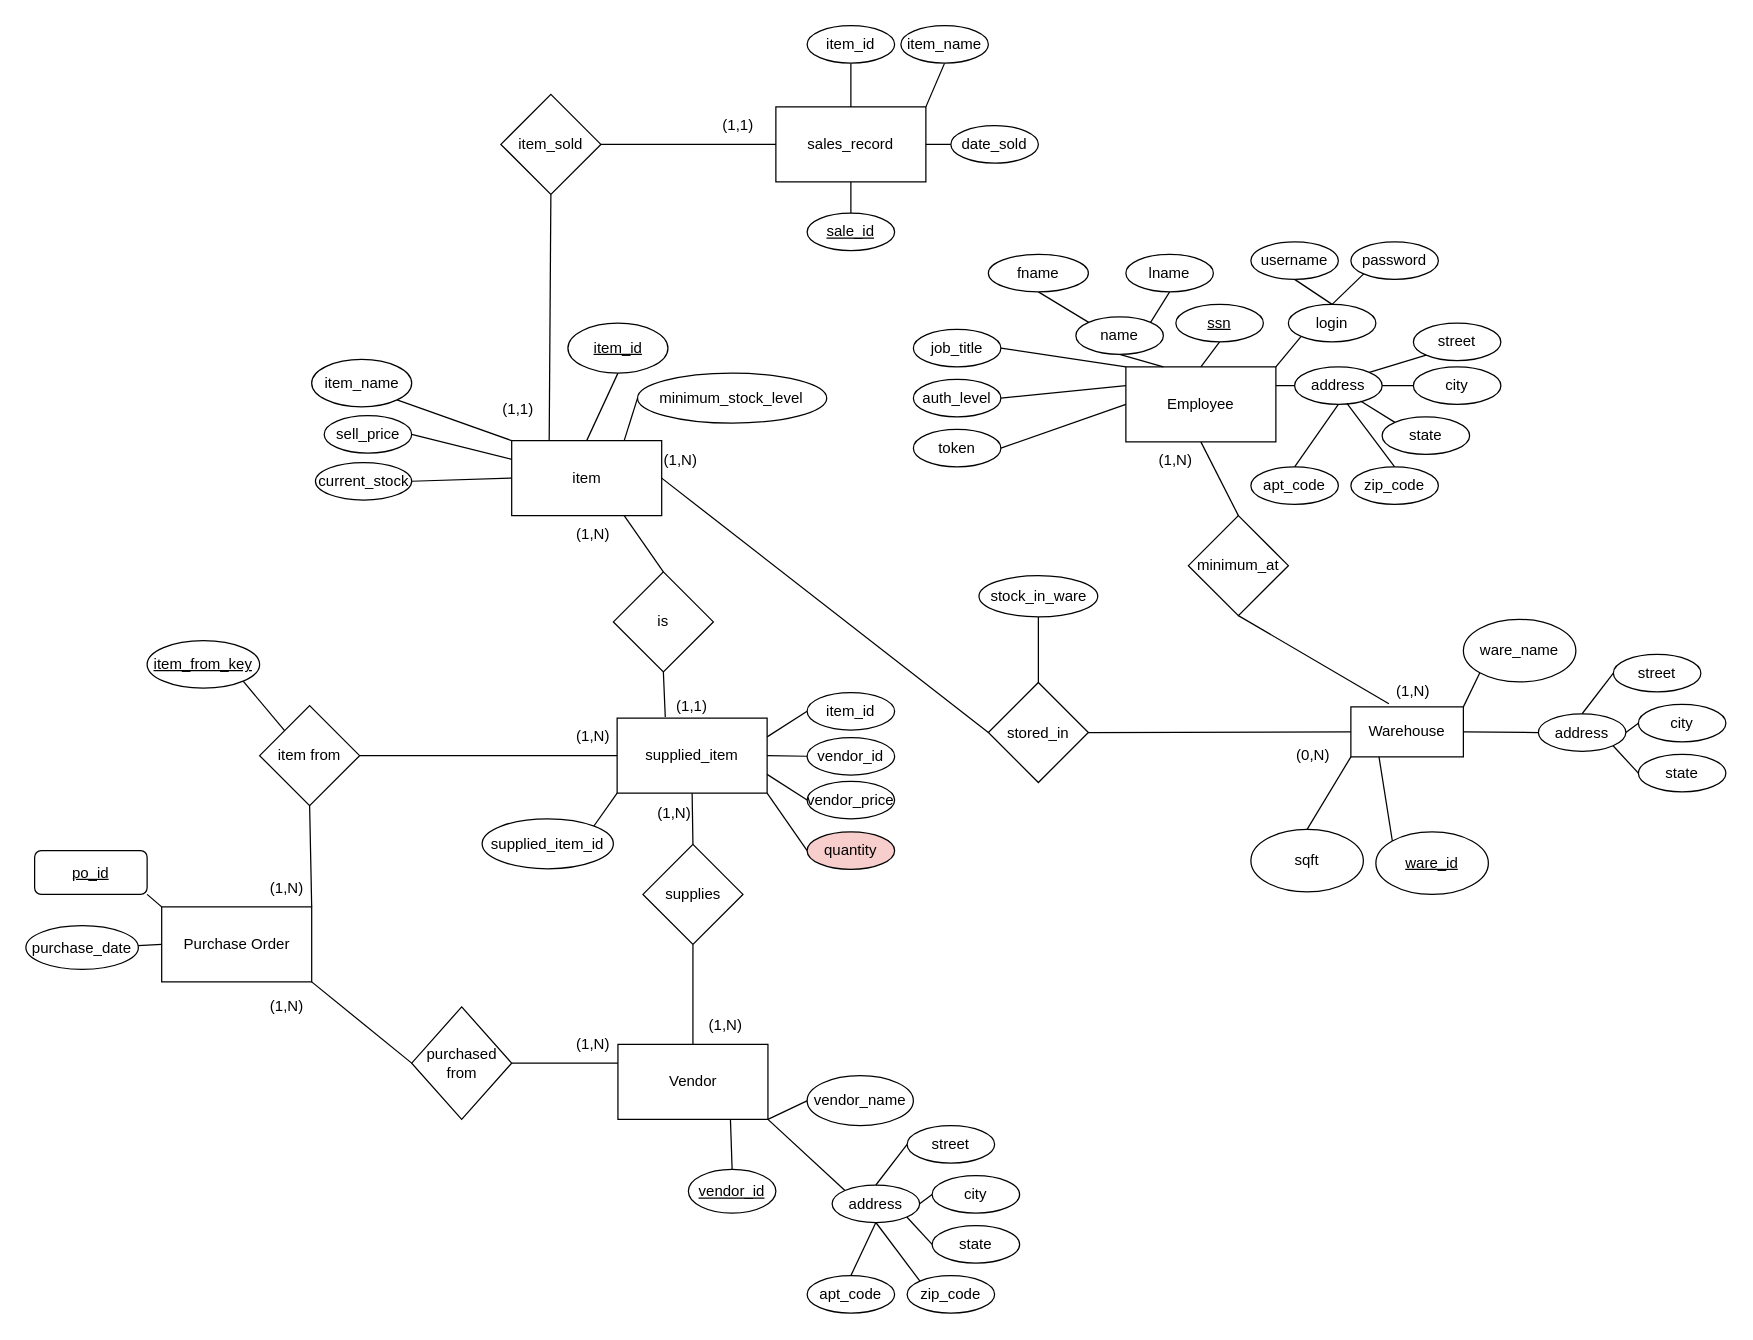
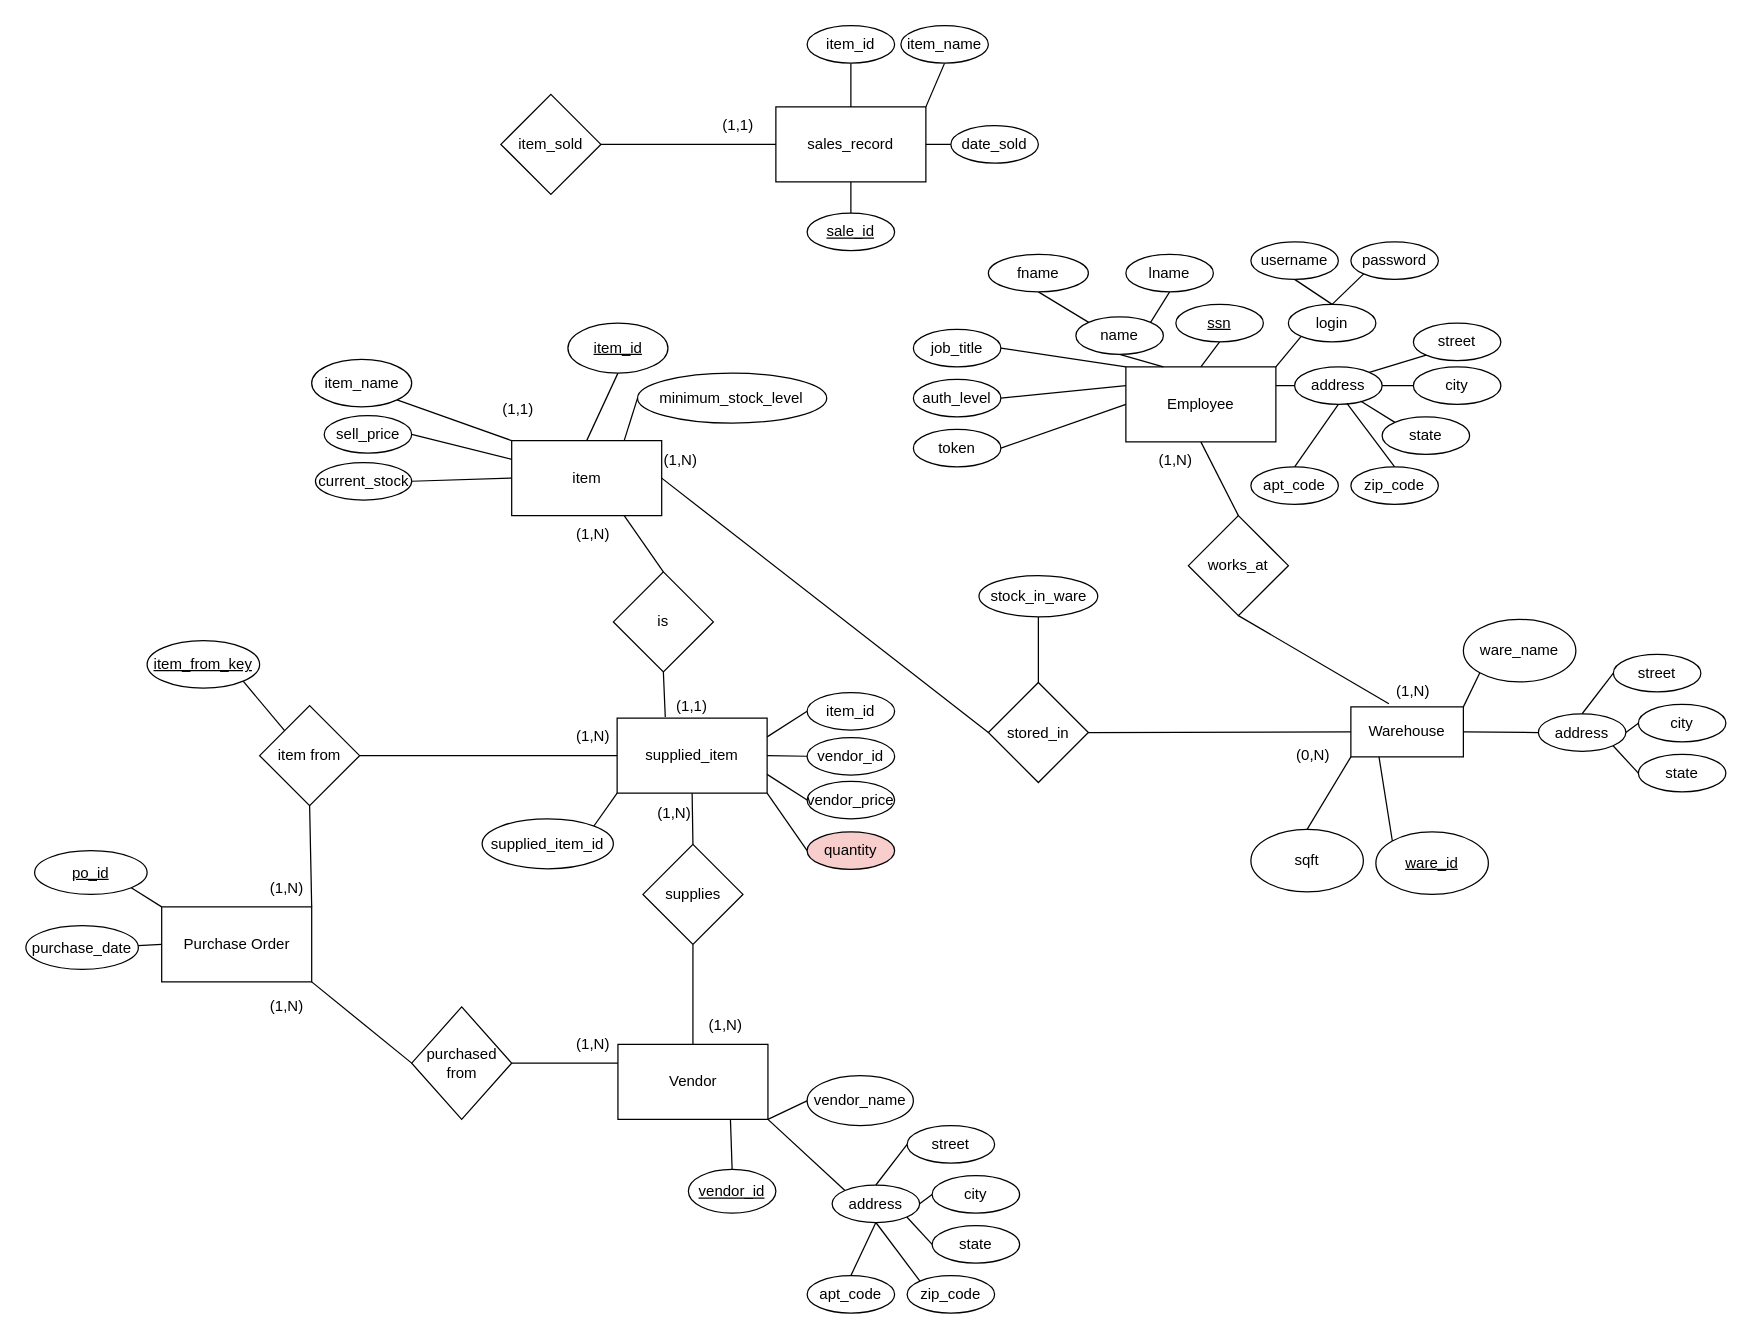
(550, 318) -> none
(1238, 566) -> (1238, 566)
(91, 873) -> (91, 873)
